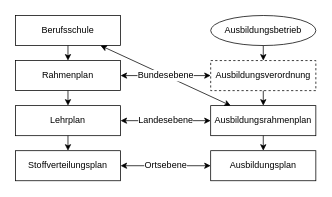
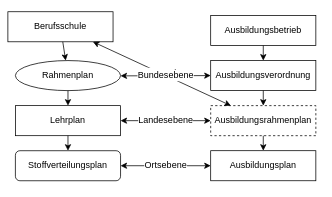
(68, 30) -> (60, 27)
(263, 30) -> (263, 30)
(68, 75) -> (68, 75)
(263, 75) -> (263, 75)
(263, 120) -> (263, 120)
(68, 165) -> (68, 165)
